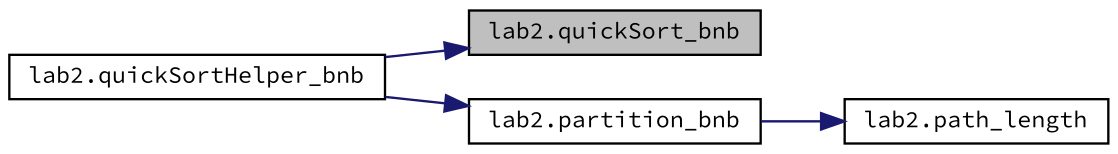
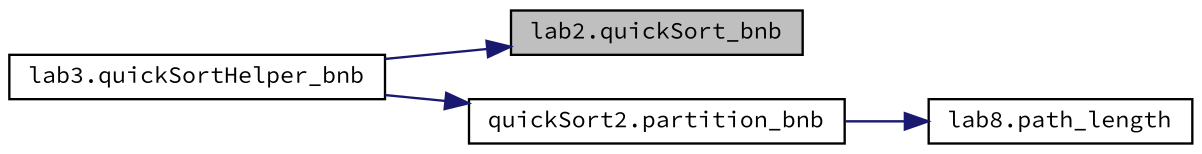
(197, 77) -> (197, 77)
(615, 121) -> (657, 121)
(977, 121) -> (1060, 121)
